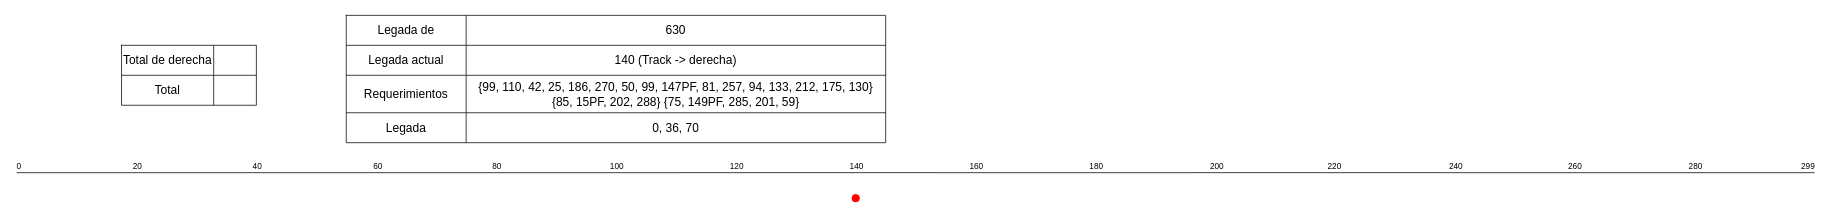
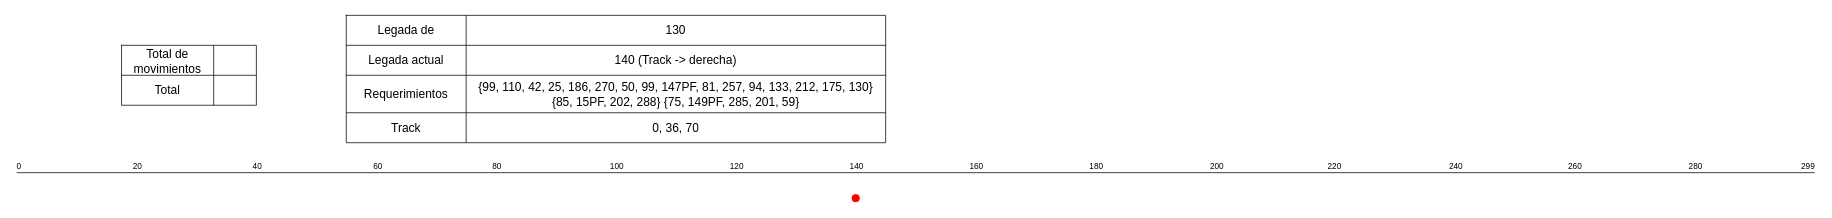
(675, 30) -> (675, 30)
(167, 60) -> (167, 60)
(405, 128) -> (405, 128)
